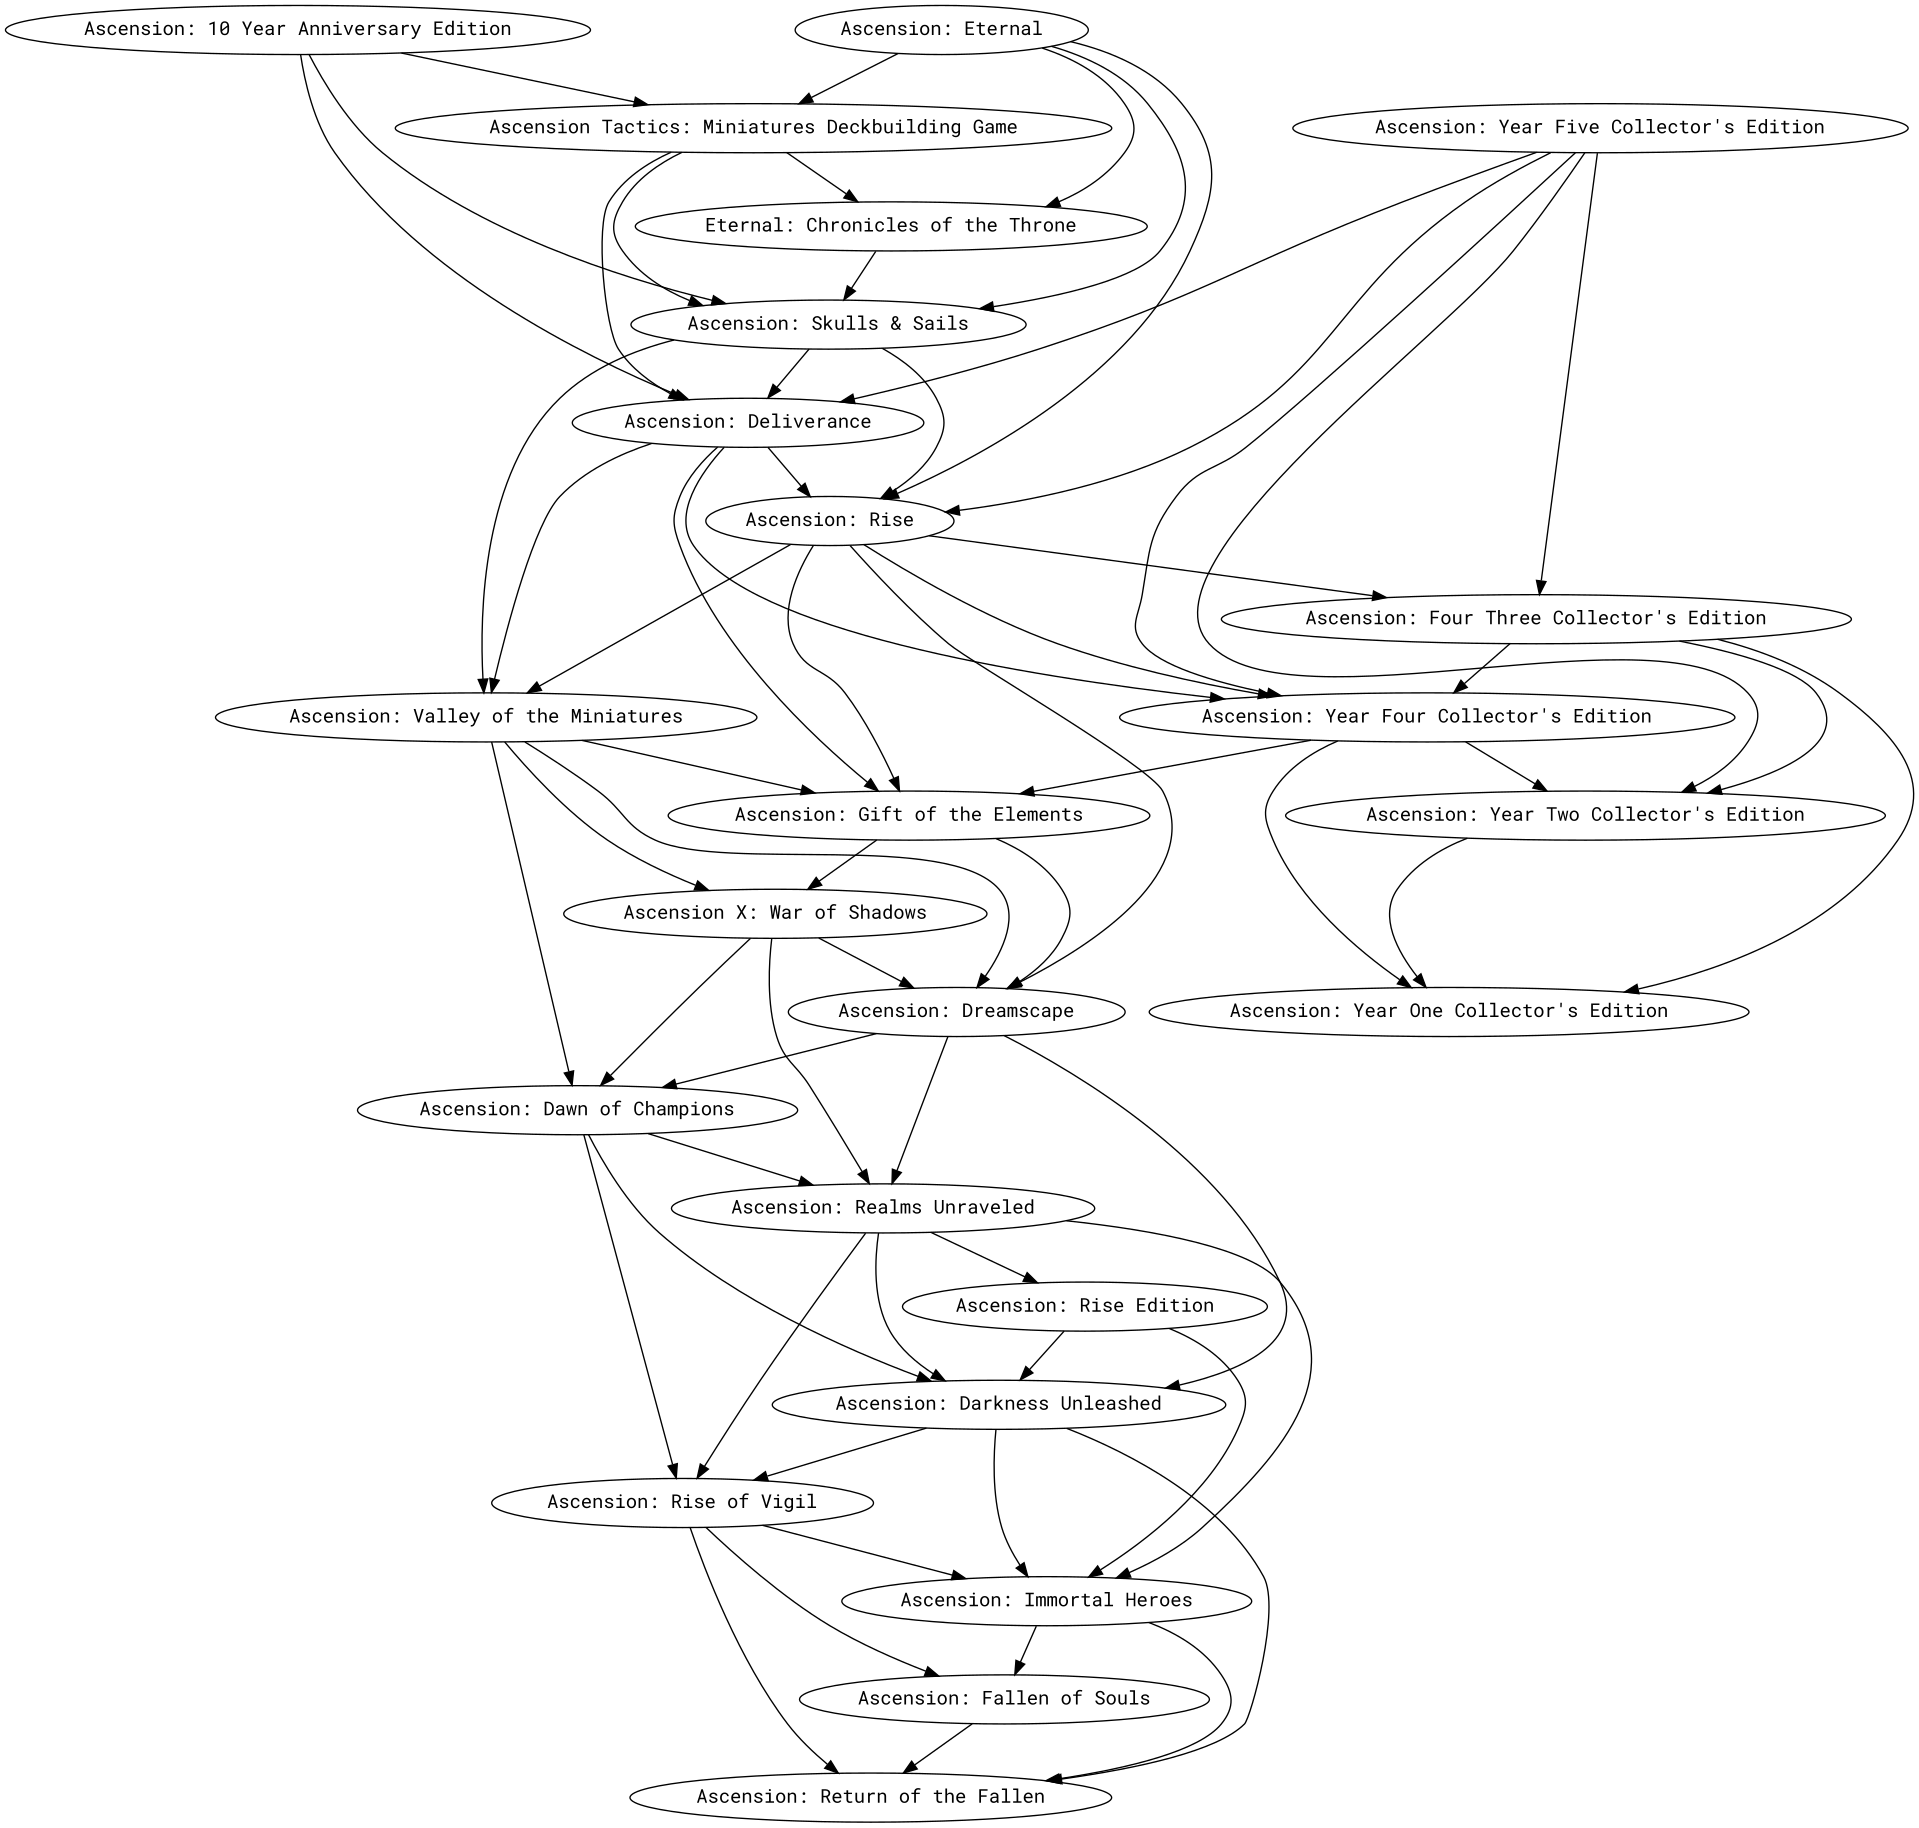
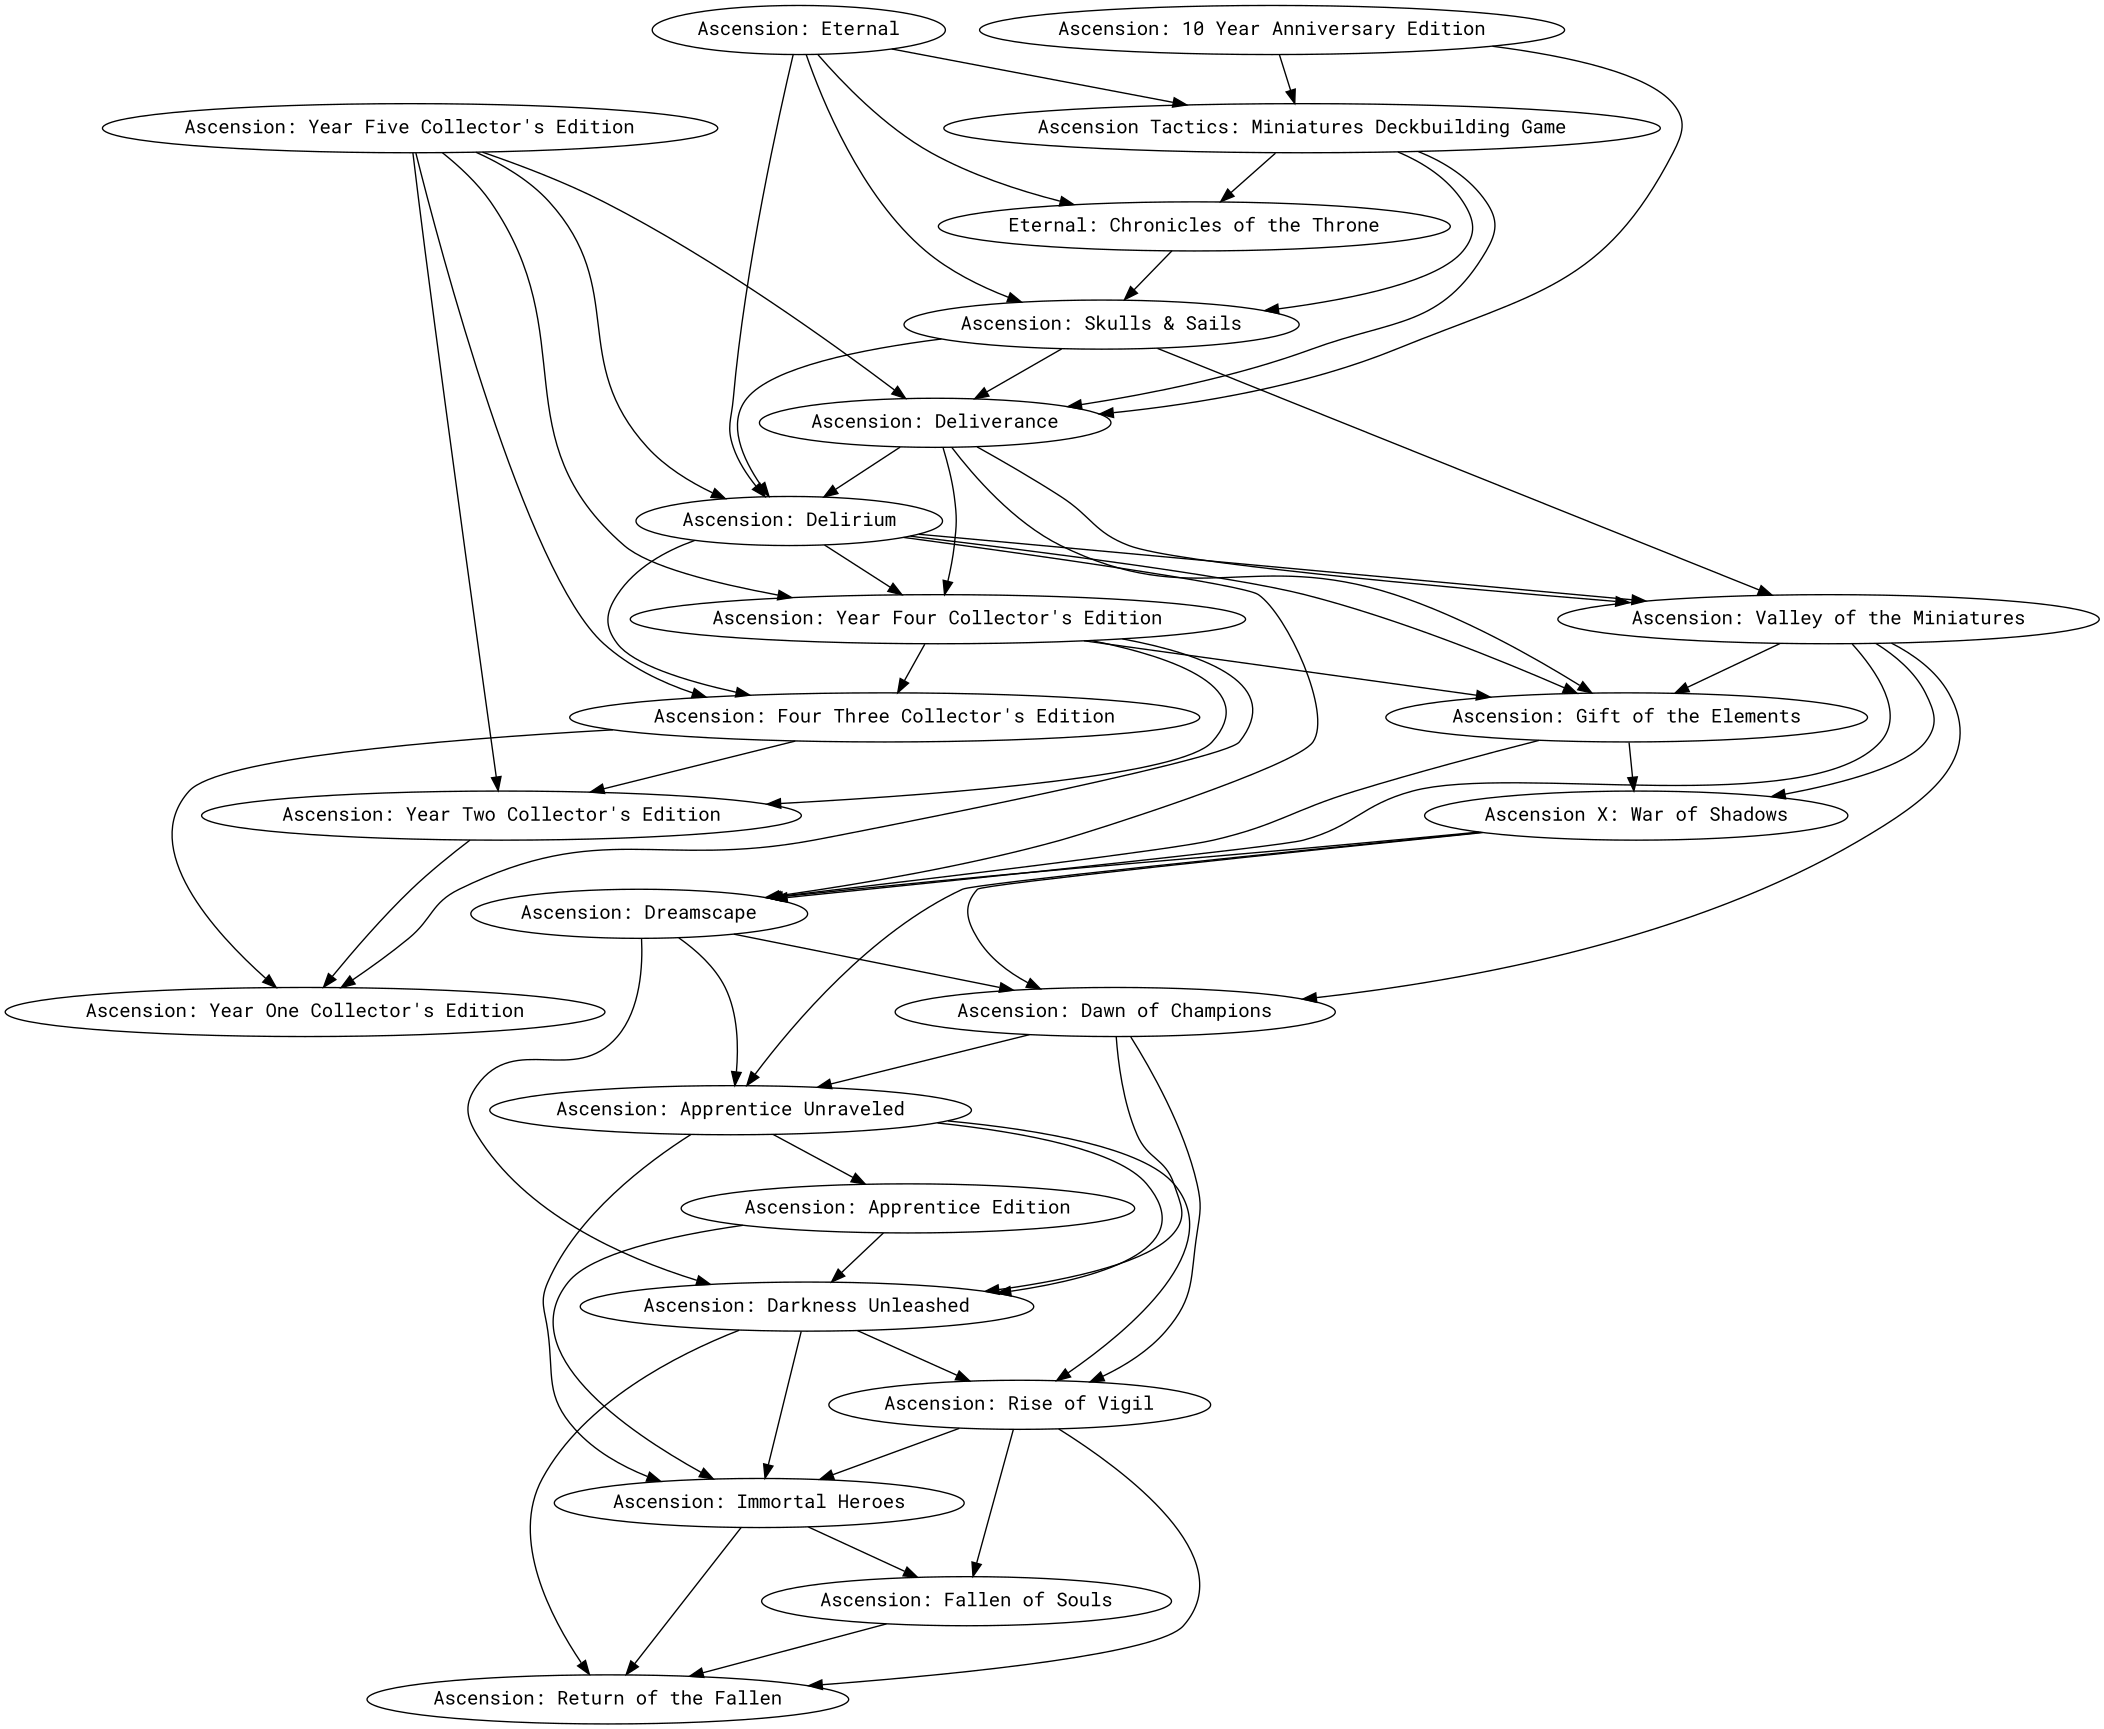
(484, 218) -> none
(830, 521) -> (789, 521)
(1493, 659) -> (915, 662)
(883, 1208) -> (731, 1110)
(1085, 1307) -> (908, 1208)
